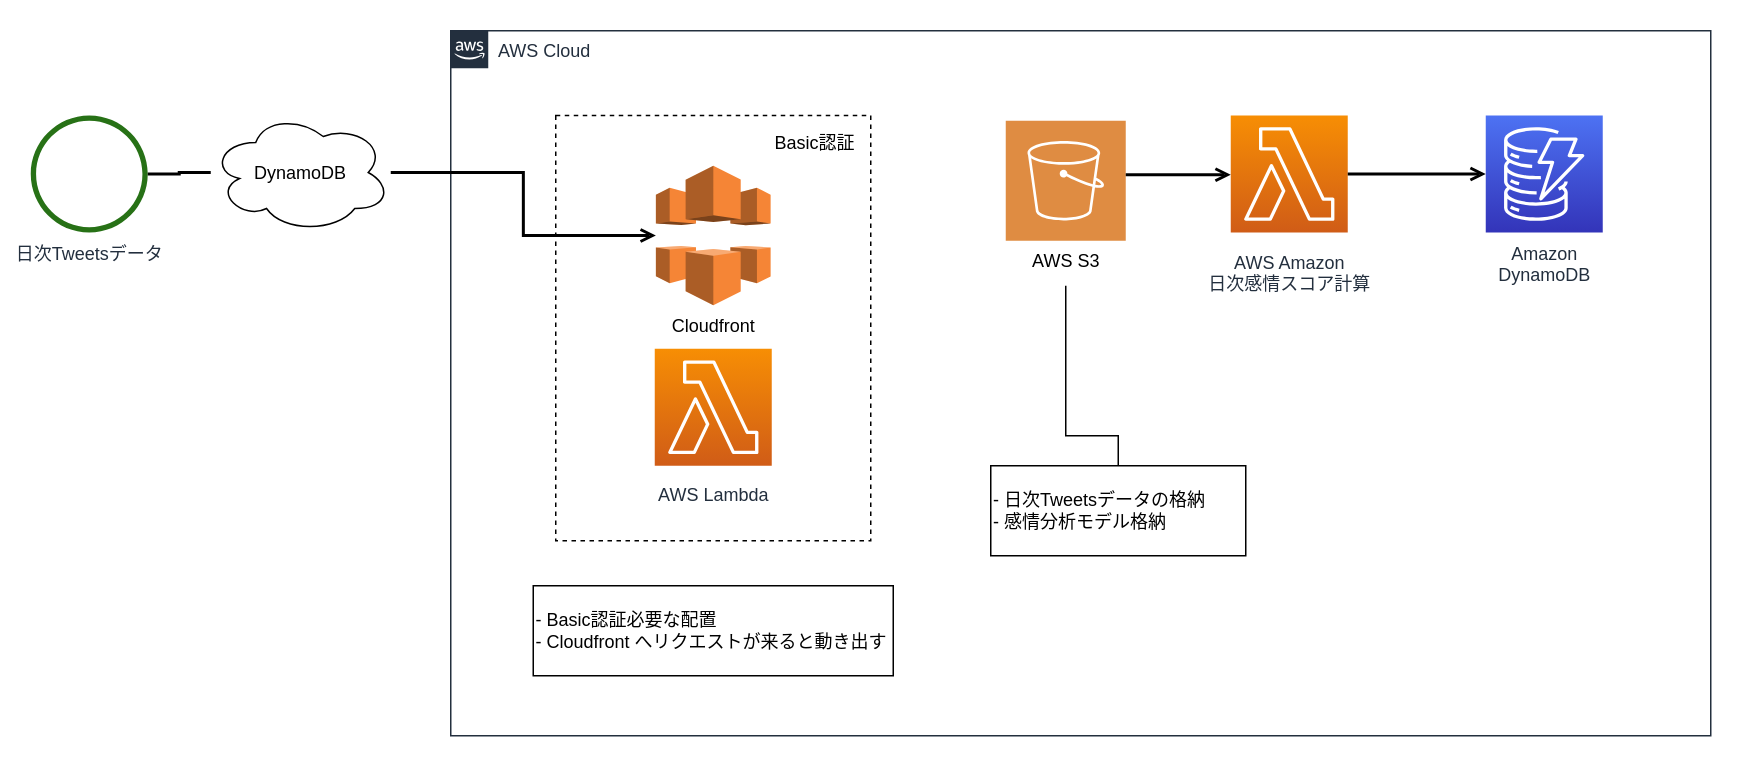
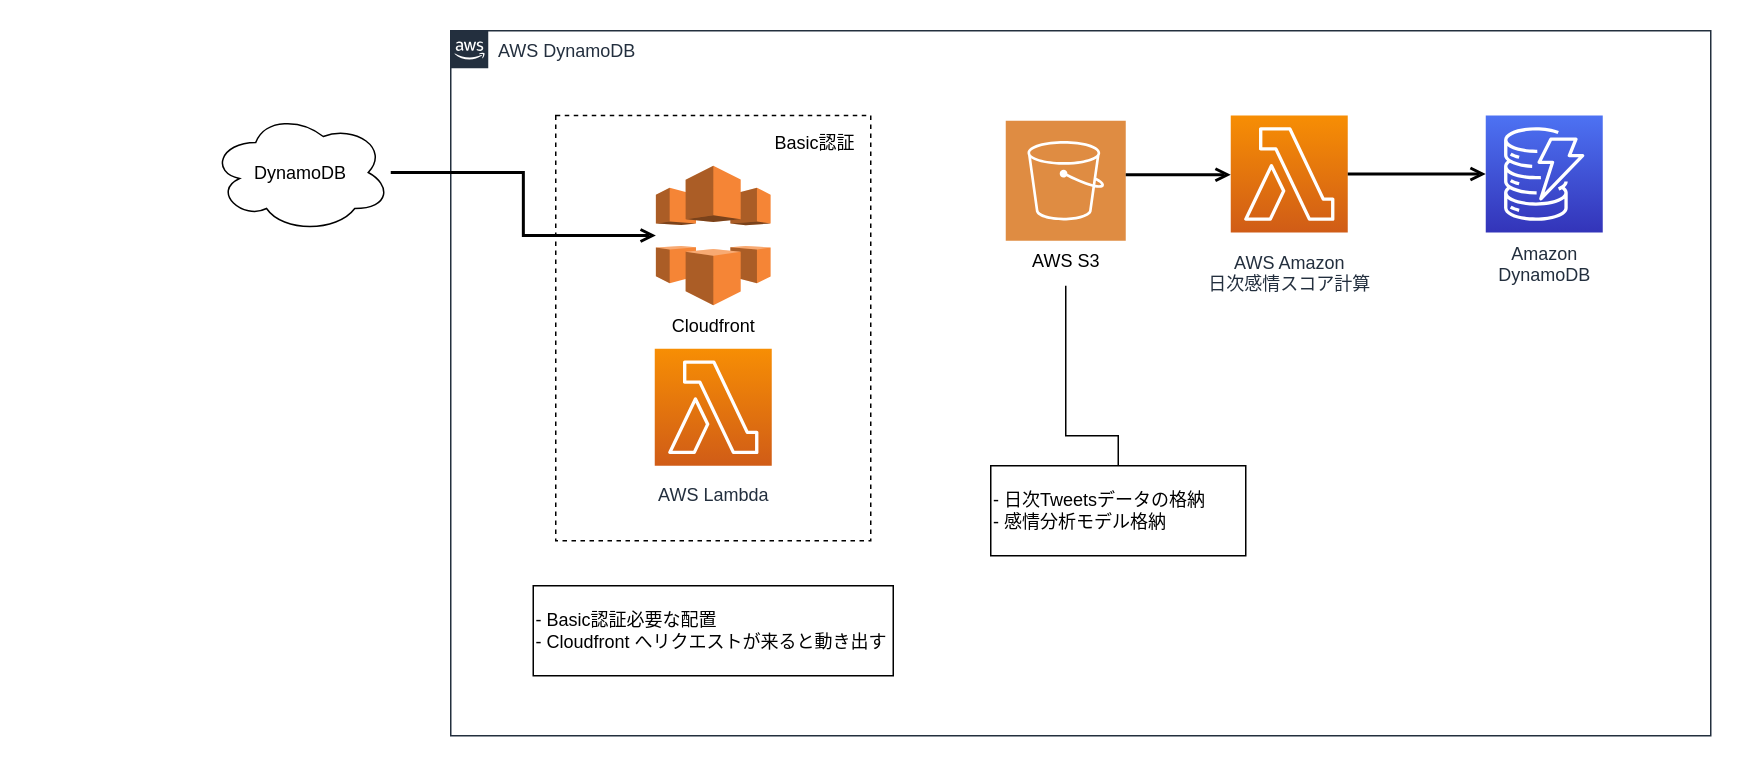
(539, 52) -> (557, 52)
(89, 174) -> none
(179, 174) -> none
